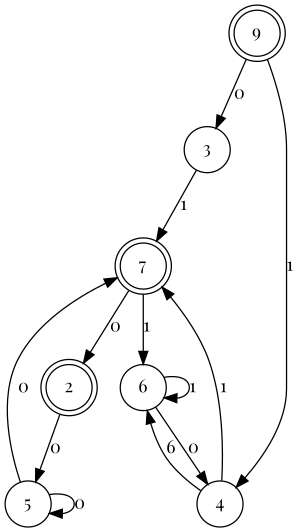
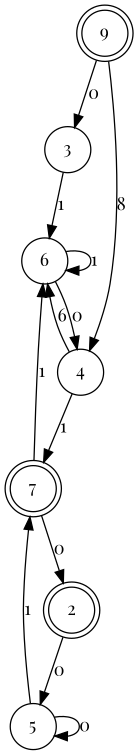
(180, 200) -> (58, 199)
(290, 266) -> (122, 205)
(24, 388) -> (28, 610)
